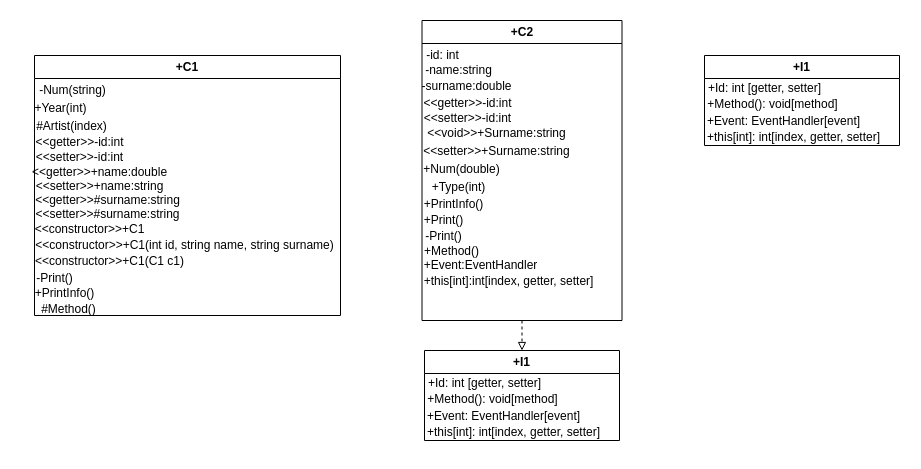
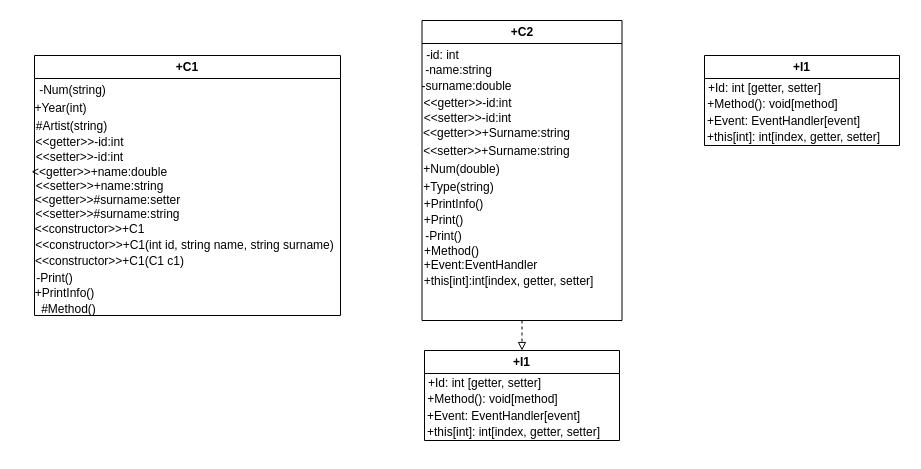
(72, 127) -> (72, 127)
(497, 134) -> (497, 134)
(459, 188) -> (459, 188)
(108, 201) -> (108, 201)
